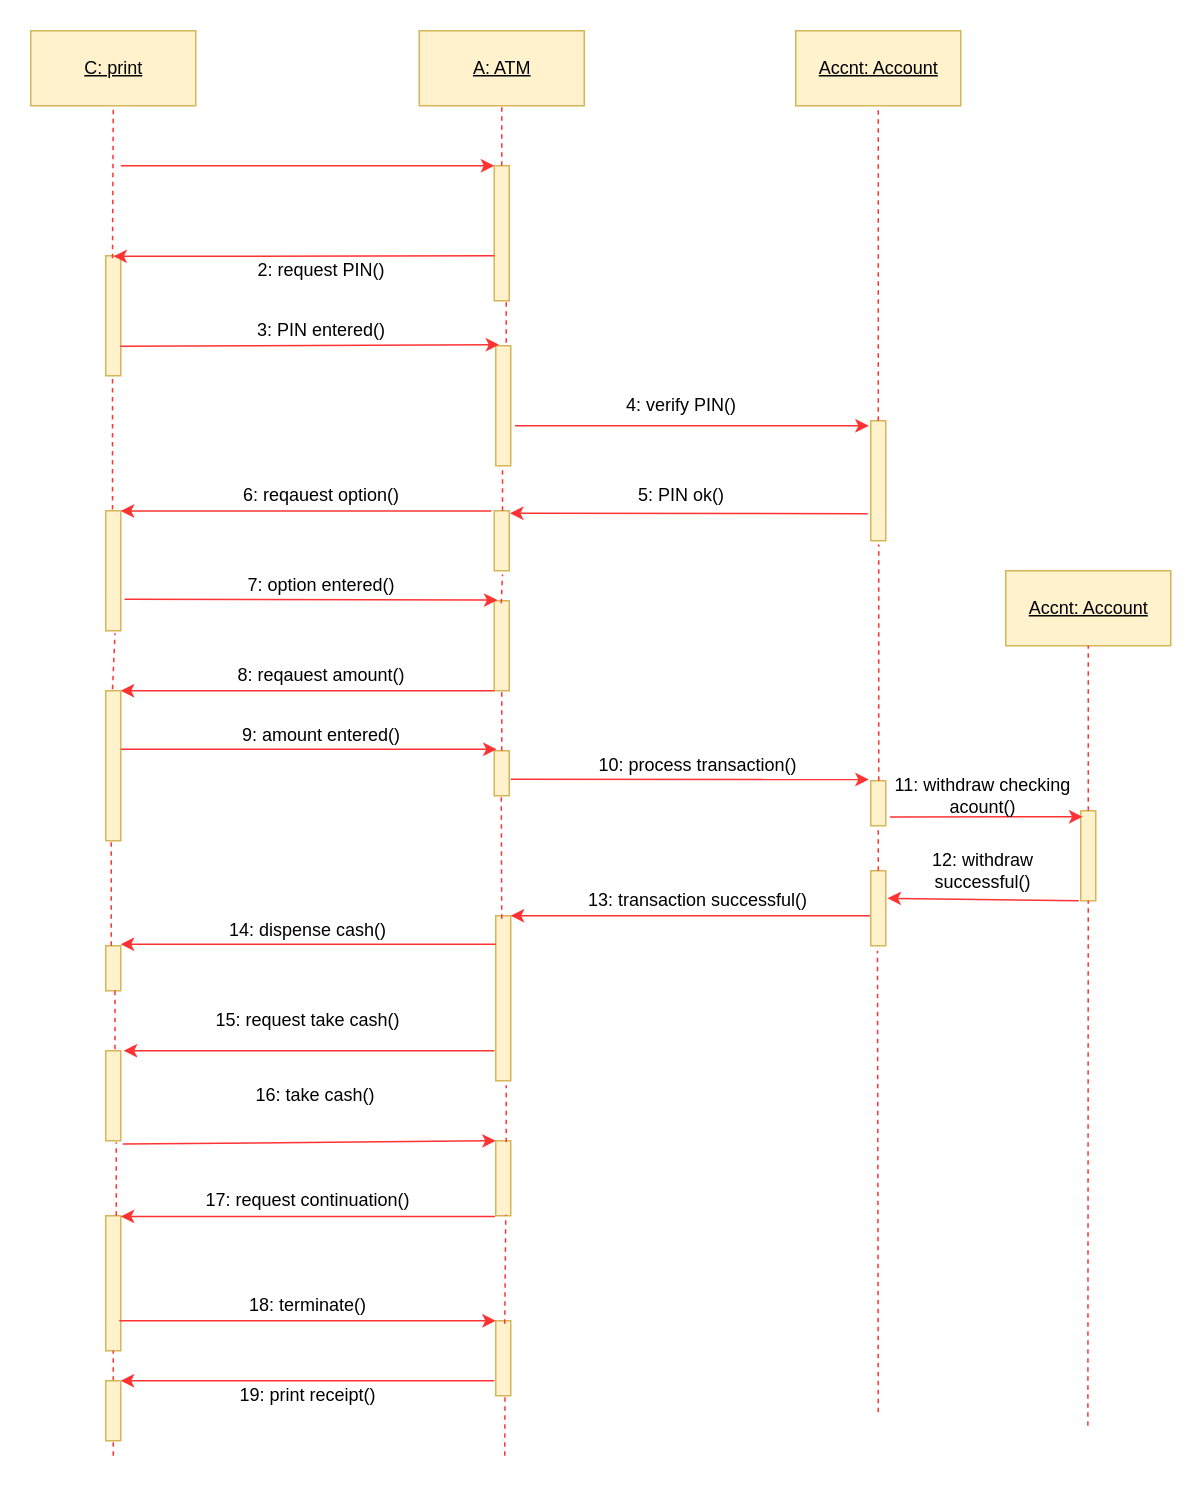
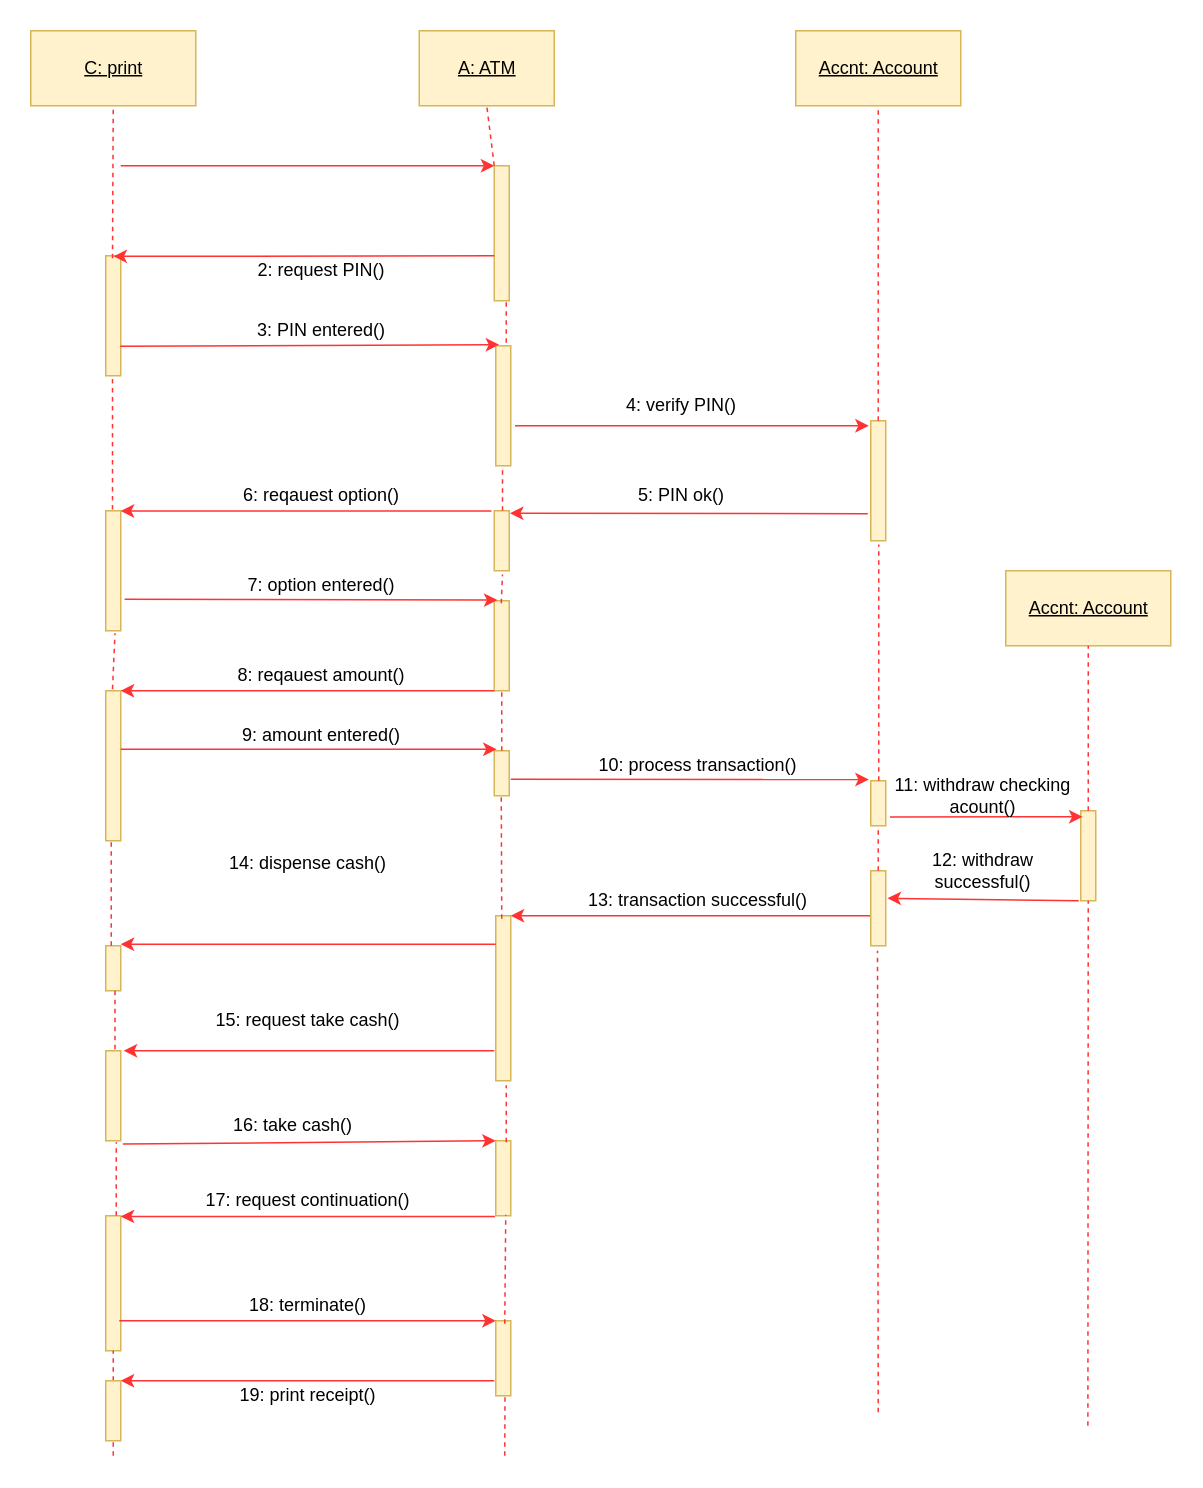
(502, 68) -> (487, 68)
(308, 931) -> (308, 863)
(316, 1096) -> (293, 1126)
